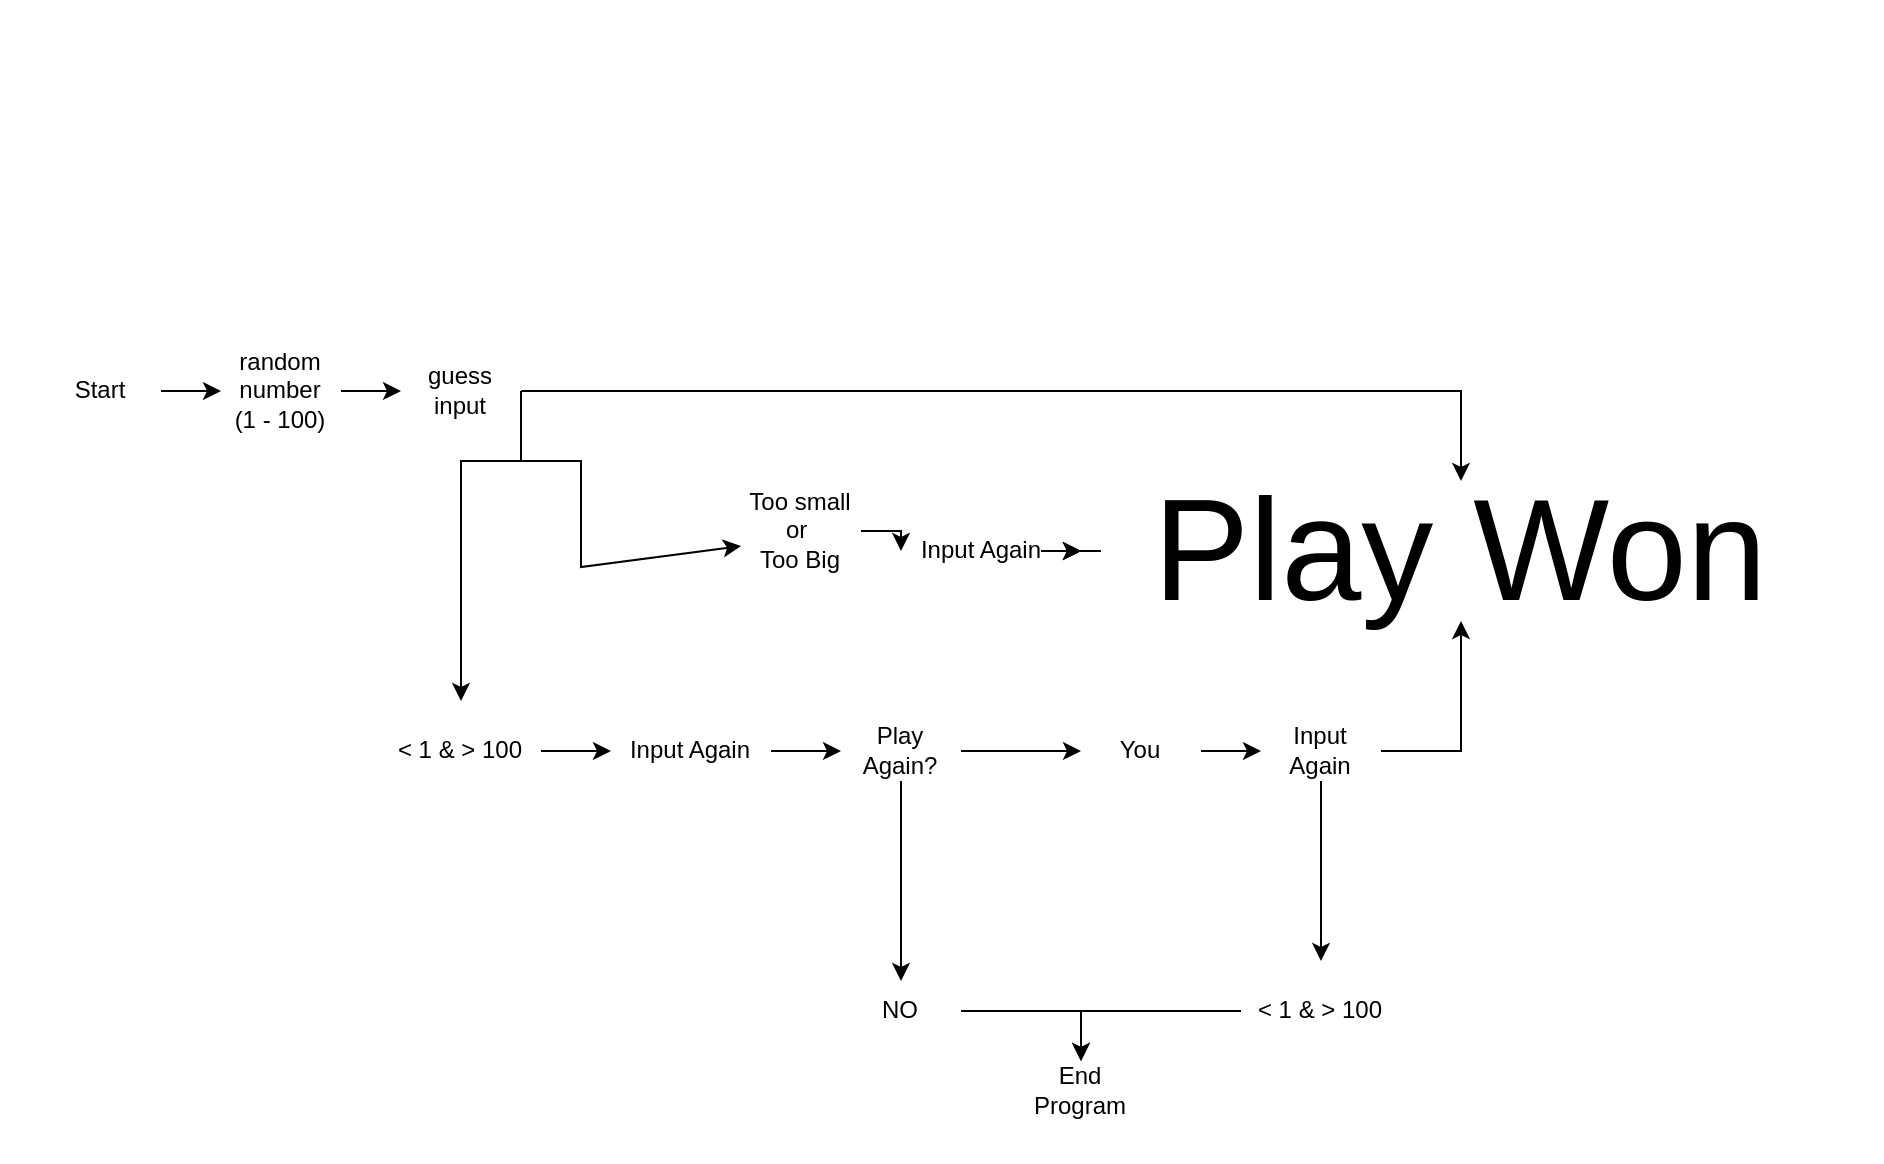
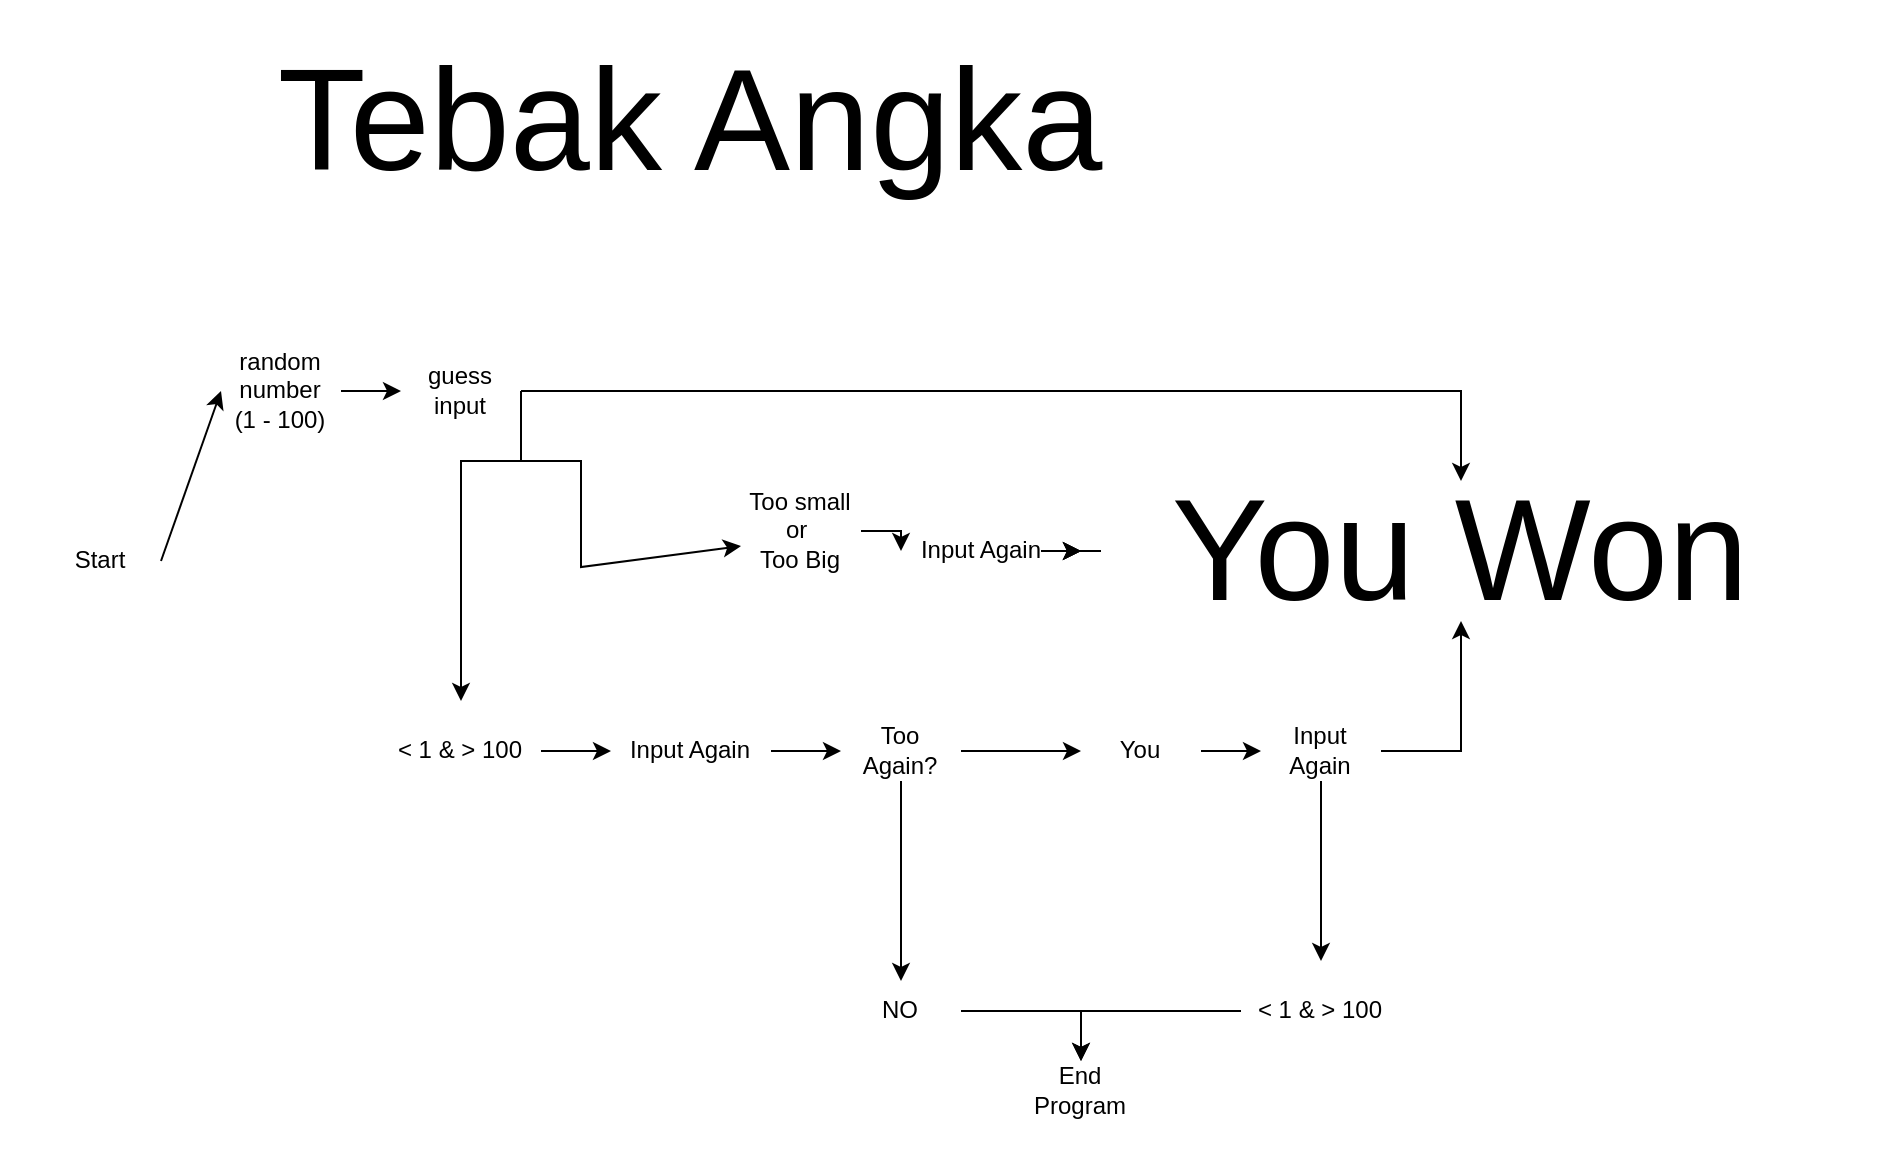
none -> (691, 121)
(101, 391) -> (101, 561)
(1461, 551) -> (1461, 551)
(901, 751) -> (901, 751)
